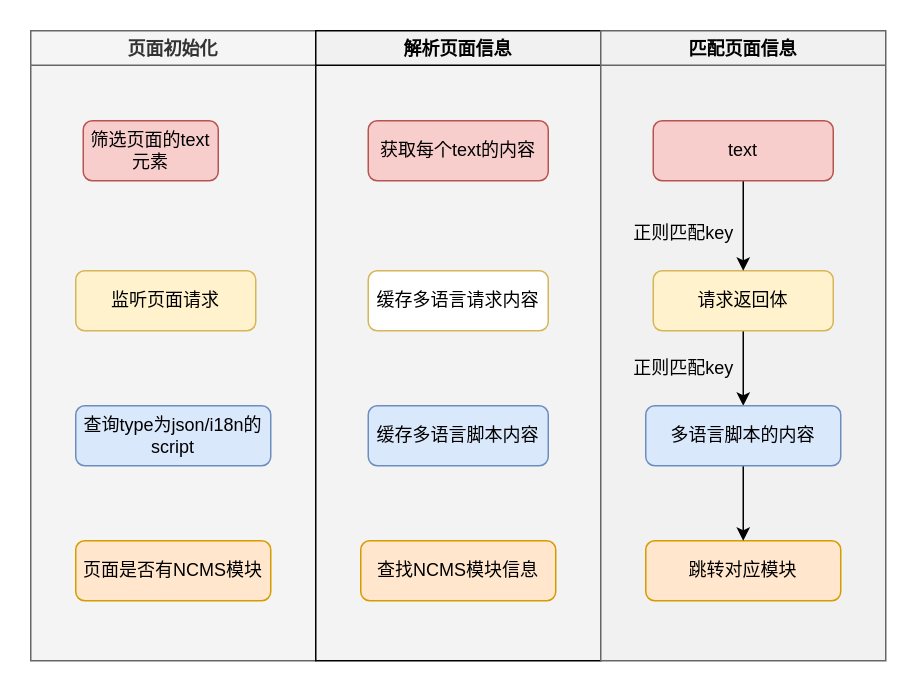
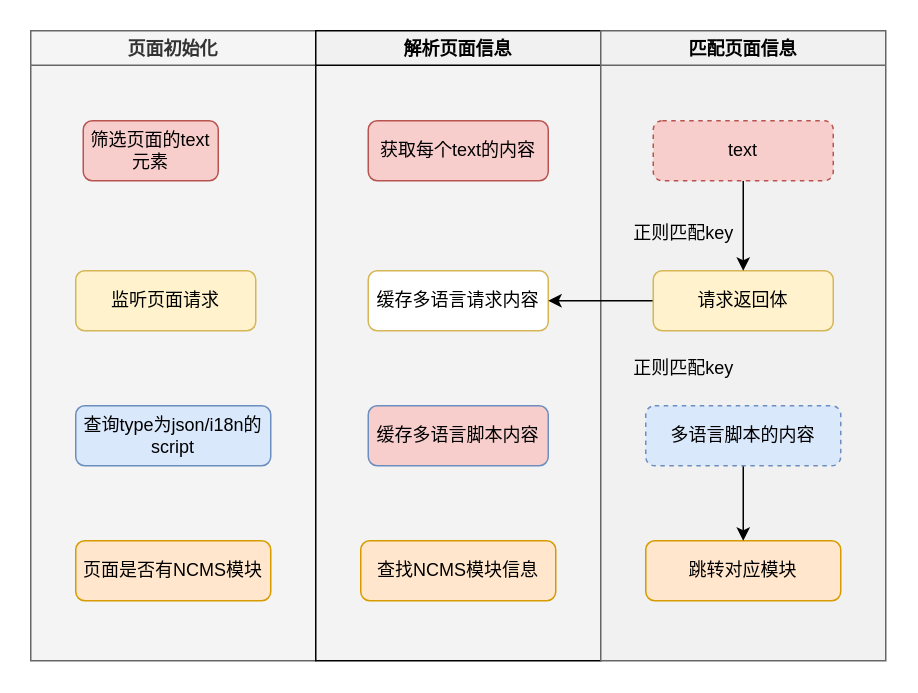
(743, 151) -> (743, 151)
(743, 363) -> (606, 301)
(458, 436) -> (458, 436)
(743, 436) -> (743, 436)
